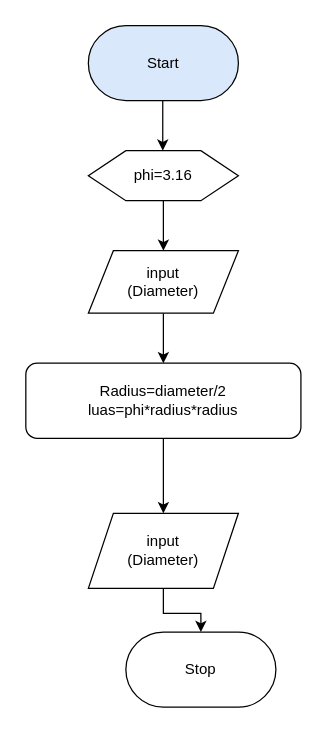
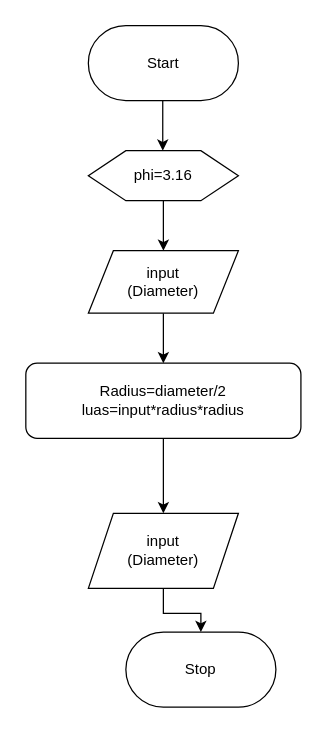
(163, 63) -> (163, 63)
(163, 401) -> (163, 401)
